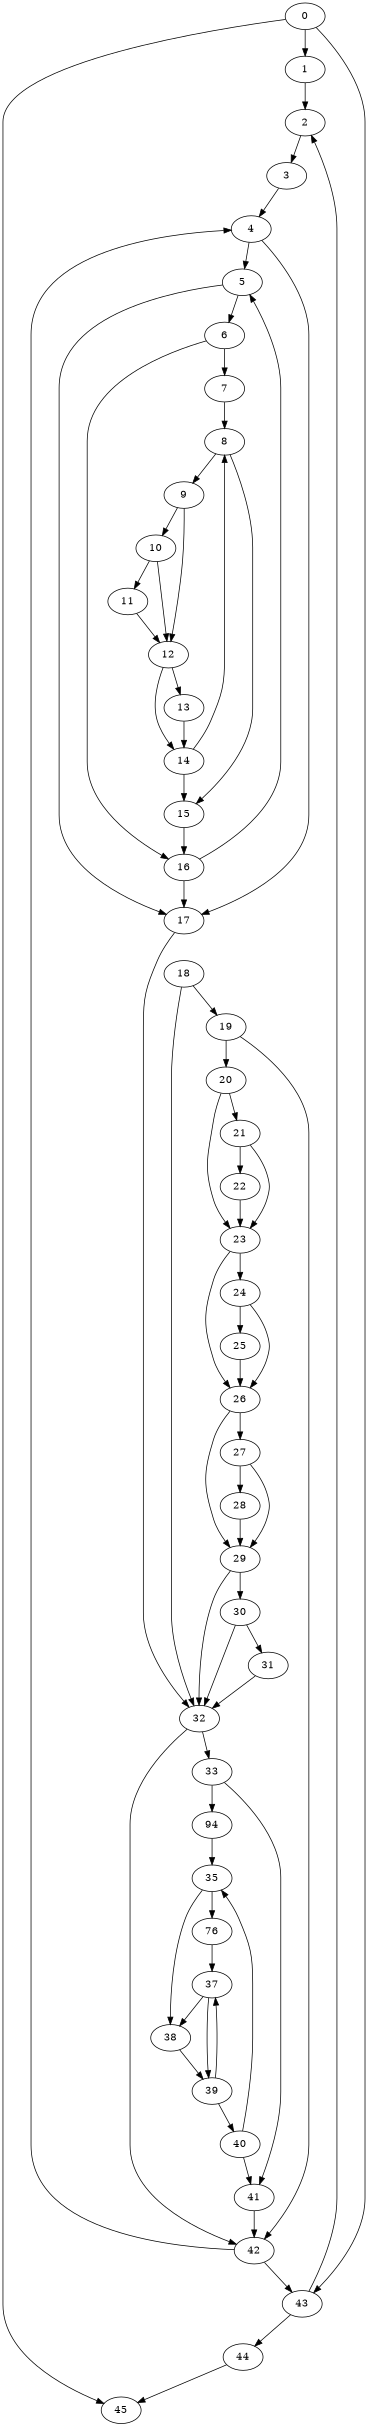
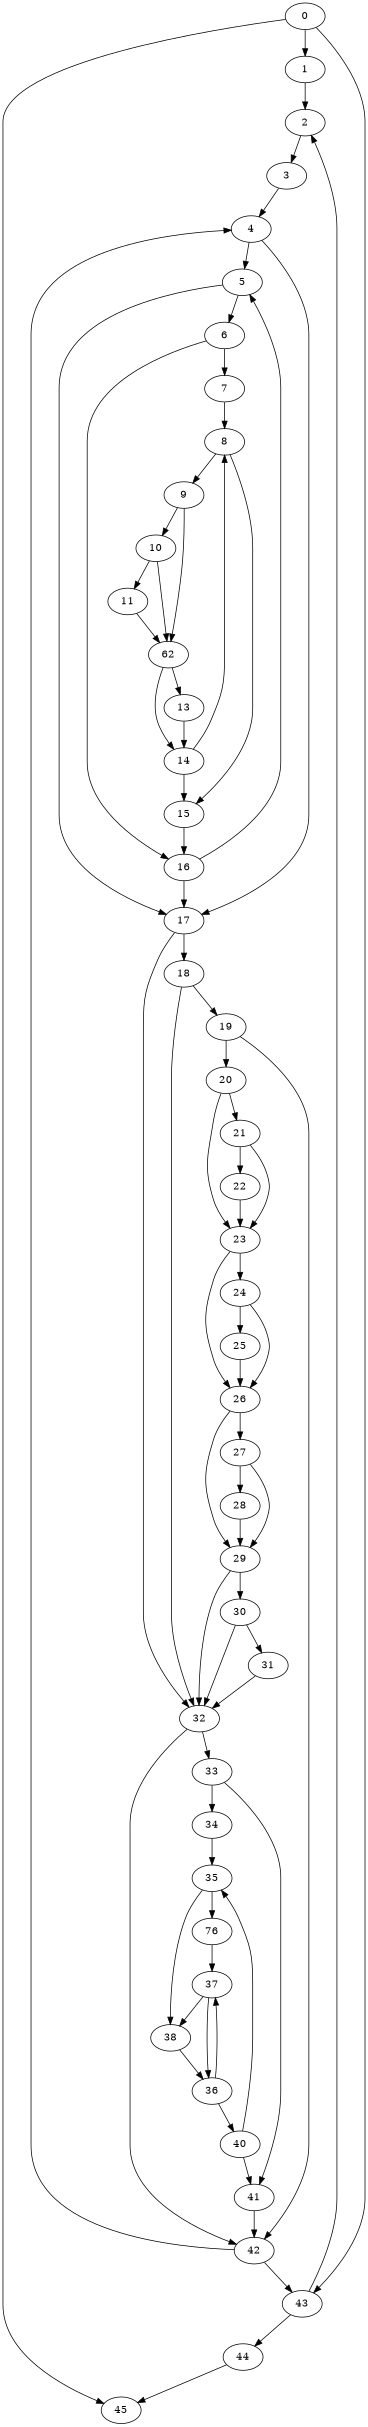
(168, 655) -> (168, 655)
none -> (184, 944)
(212, 1825) -> (212, 1825)
(212, 2091) -> (212, 2091)
